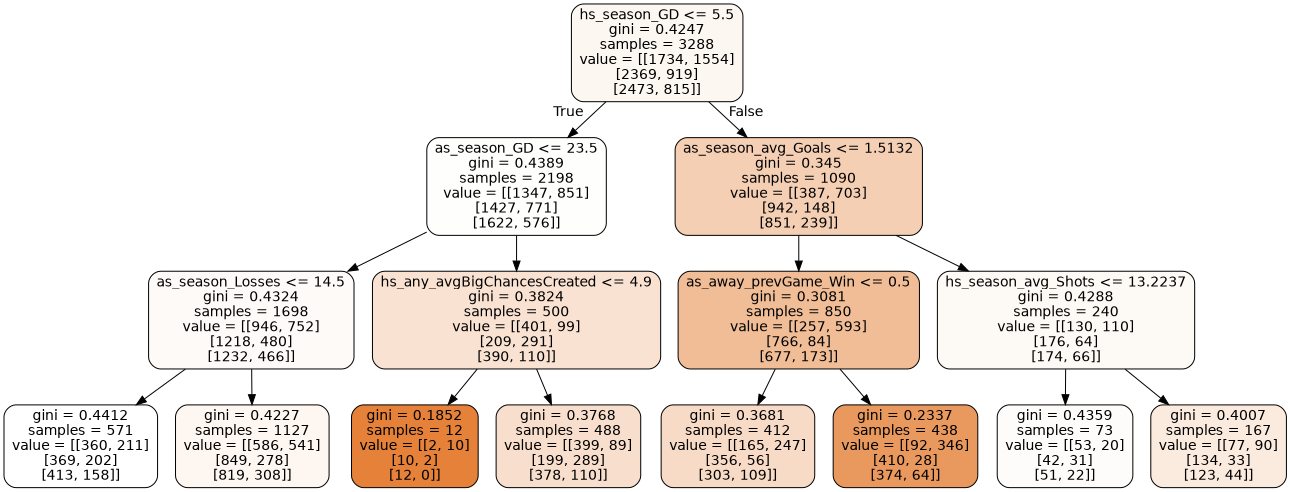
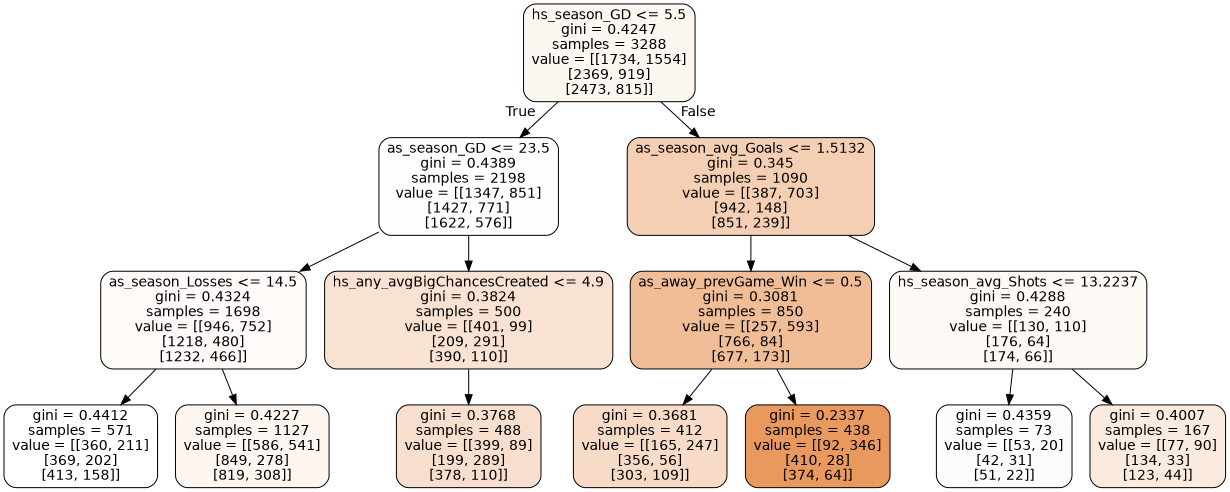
(415, 446) -> none
